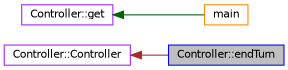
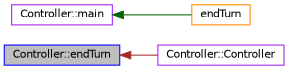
(67, 15) -> (62, 15)
(226, 15) -> (221, 15)
(155, 55) -> (144, 55)
